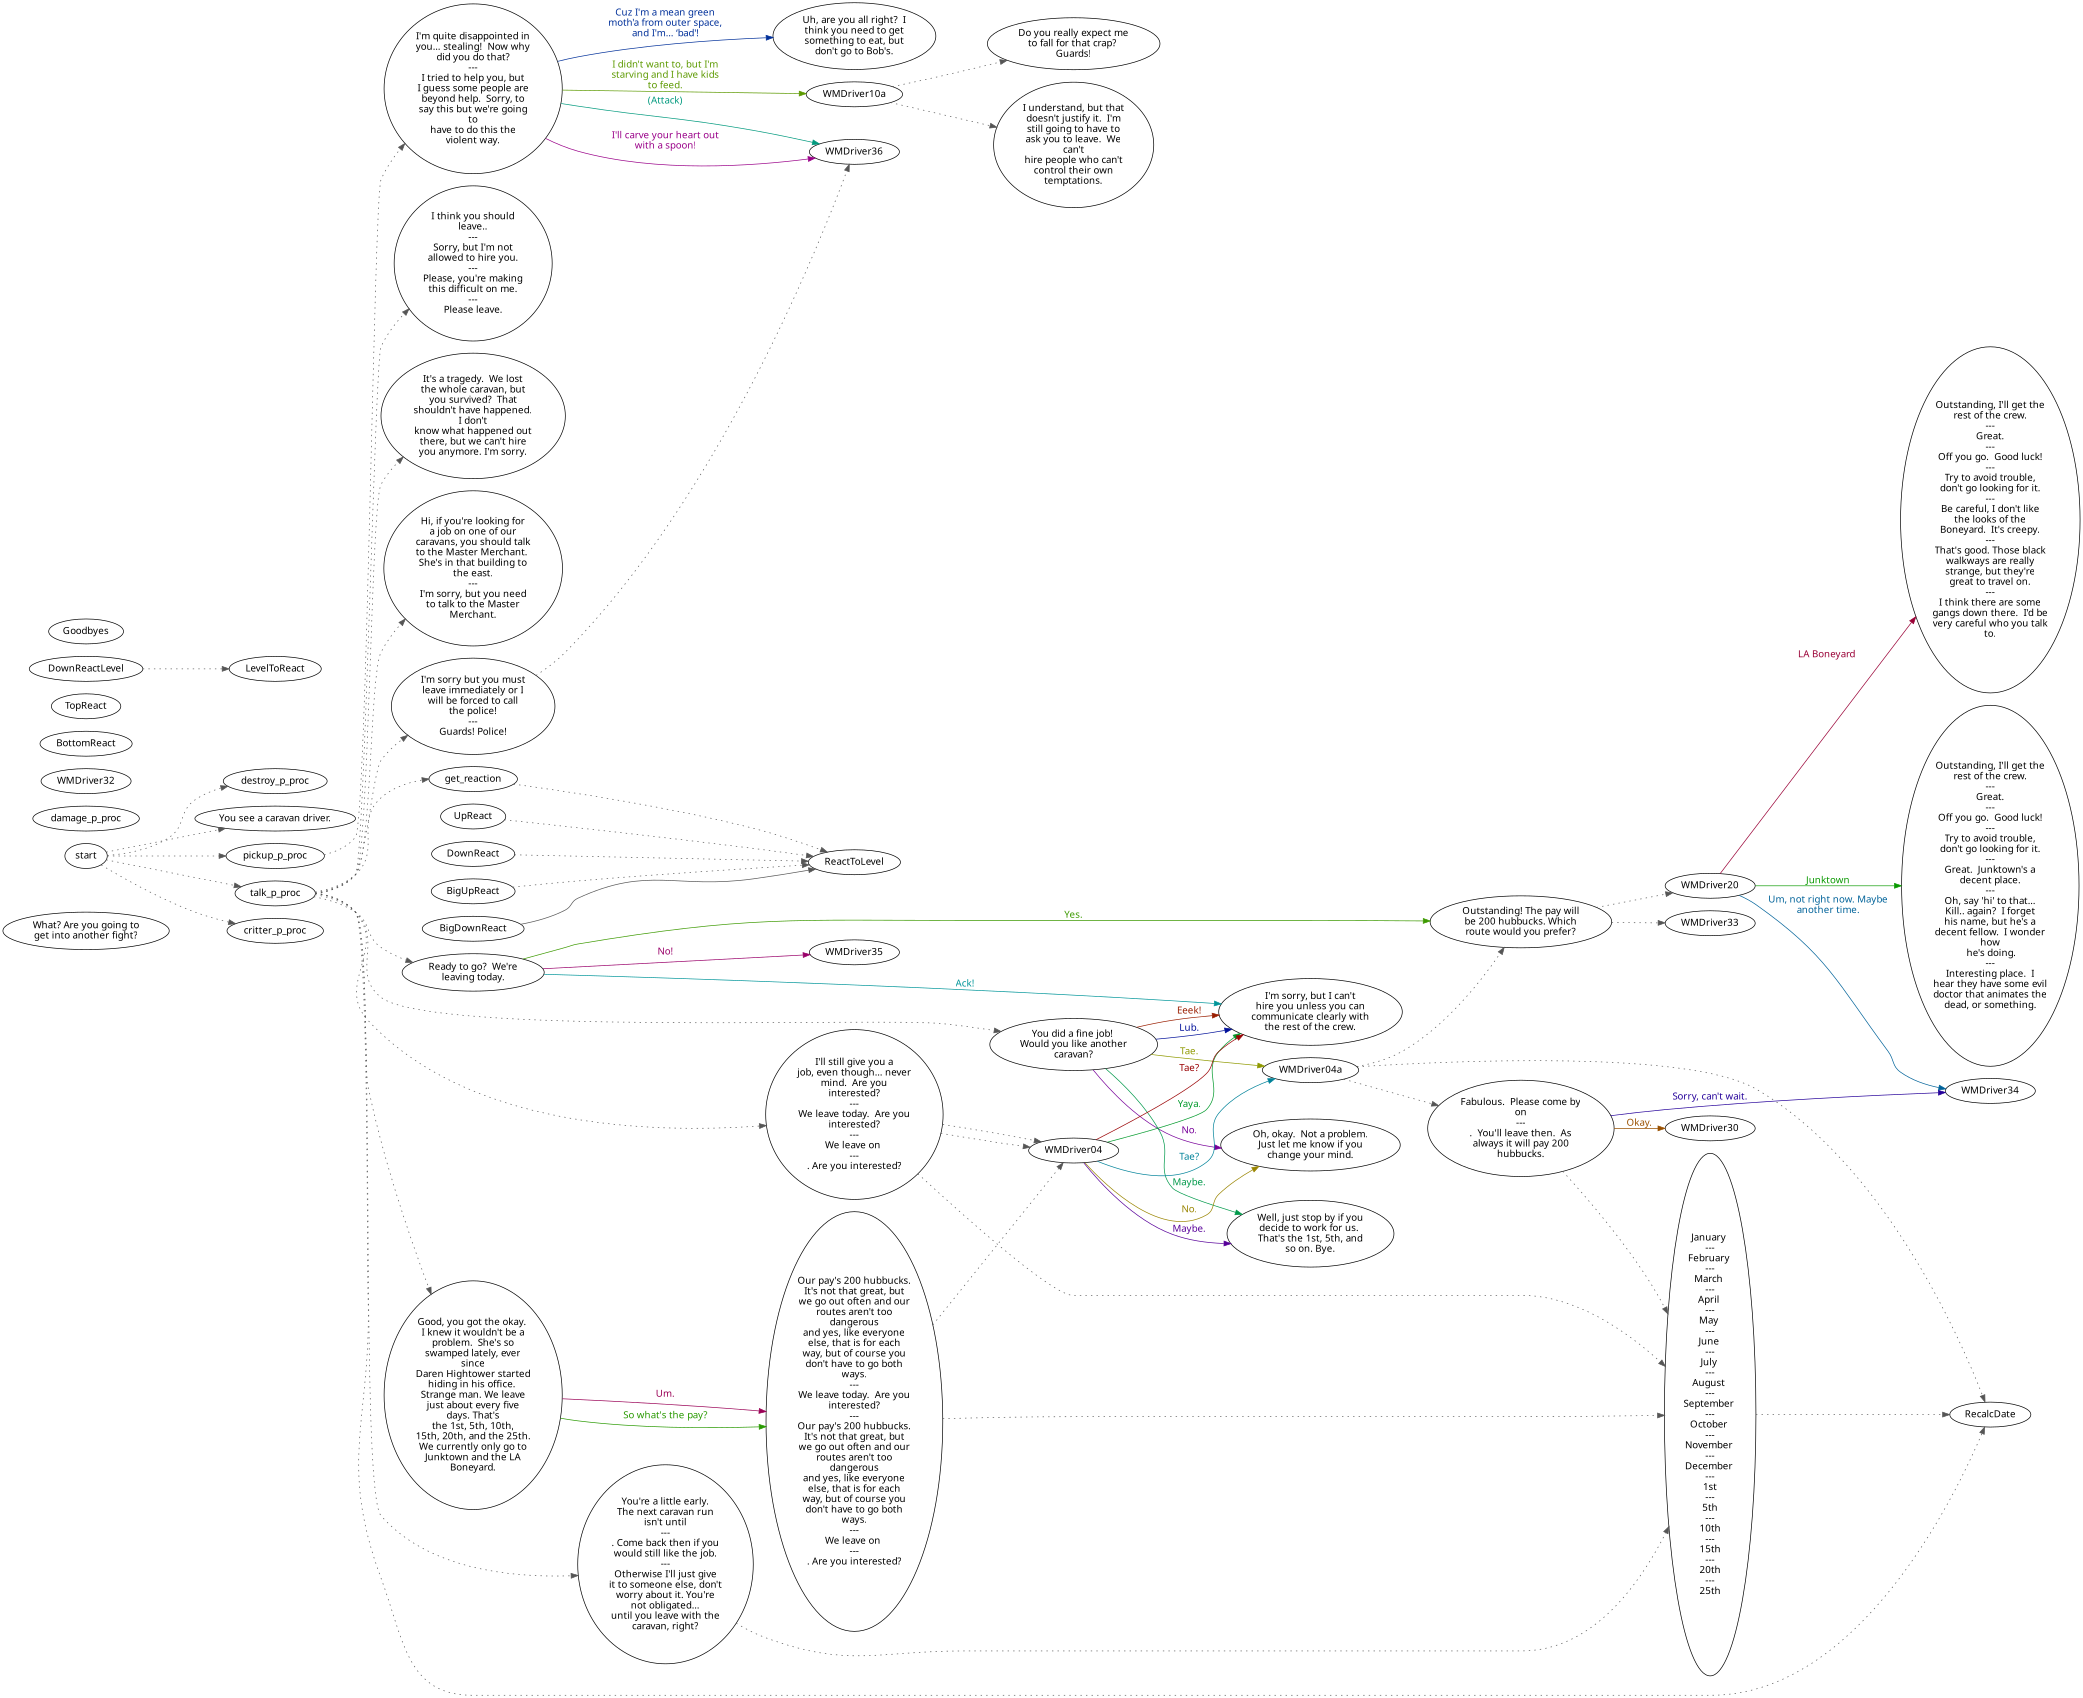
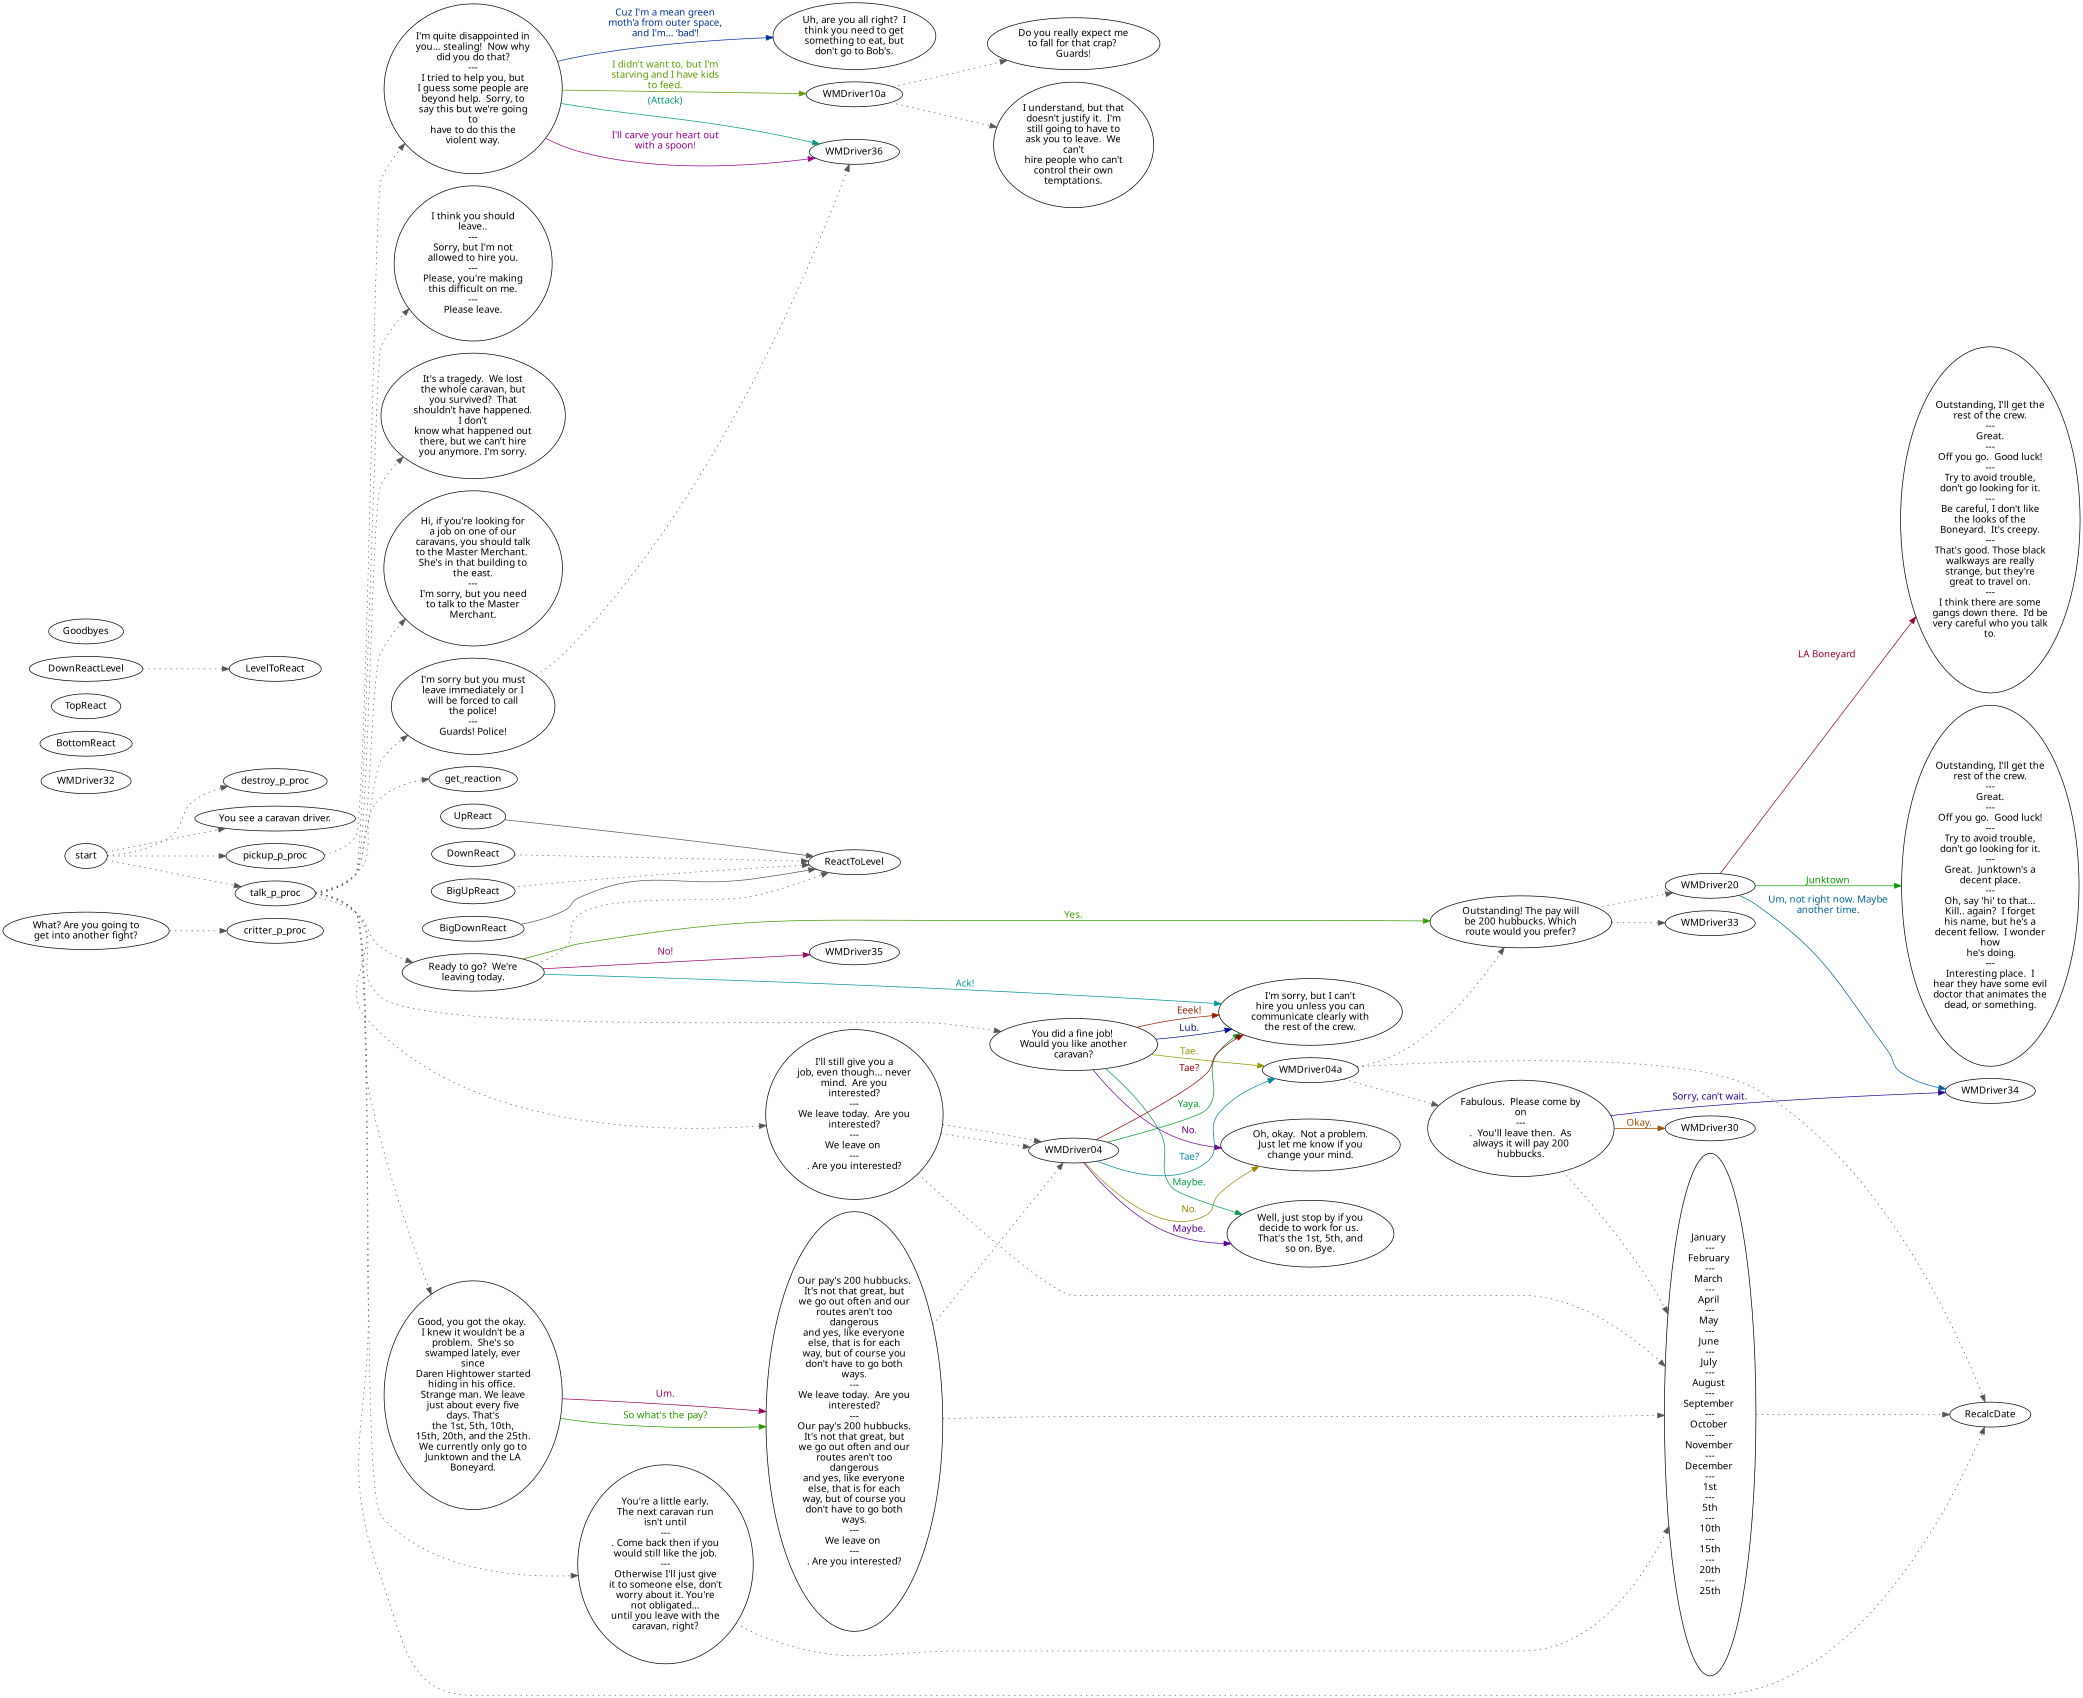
(669, 810) -> (666, 900)
(86, 819) -> none
(656, 837) -> (656, 837)
(163, 898) -> (195, 931)
